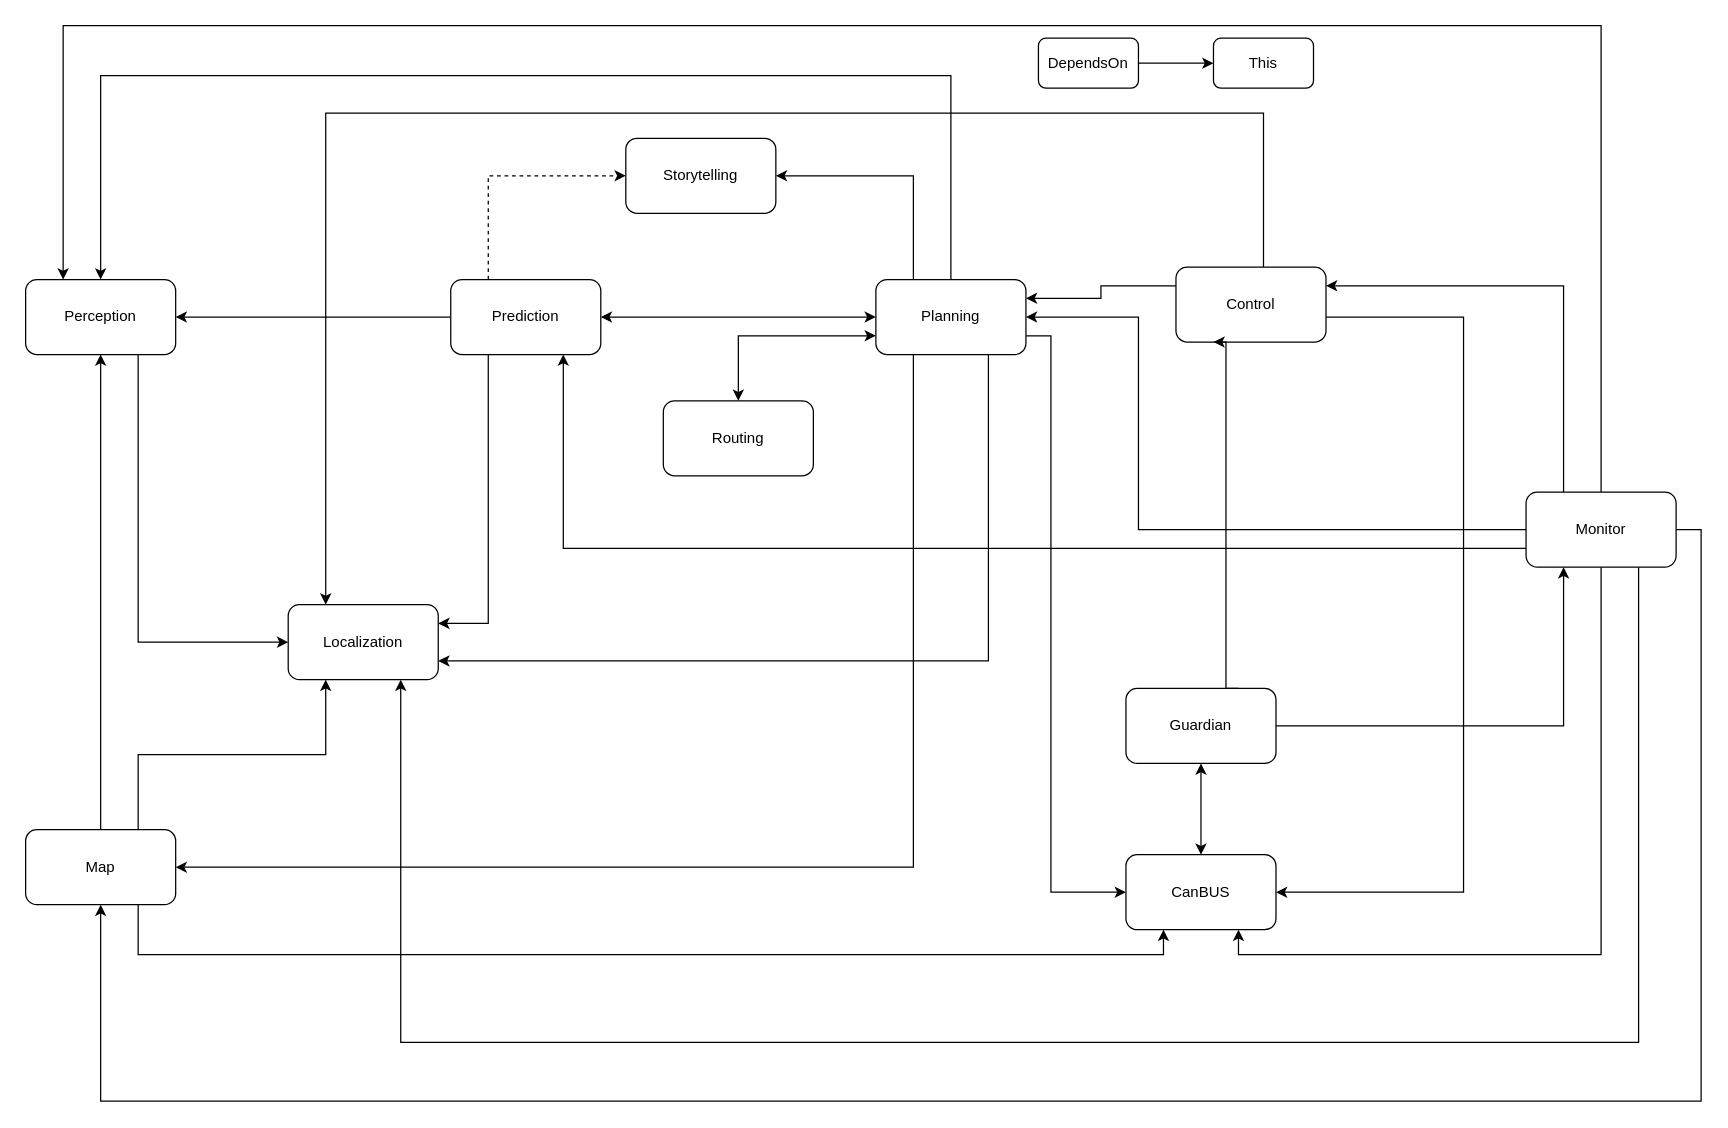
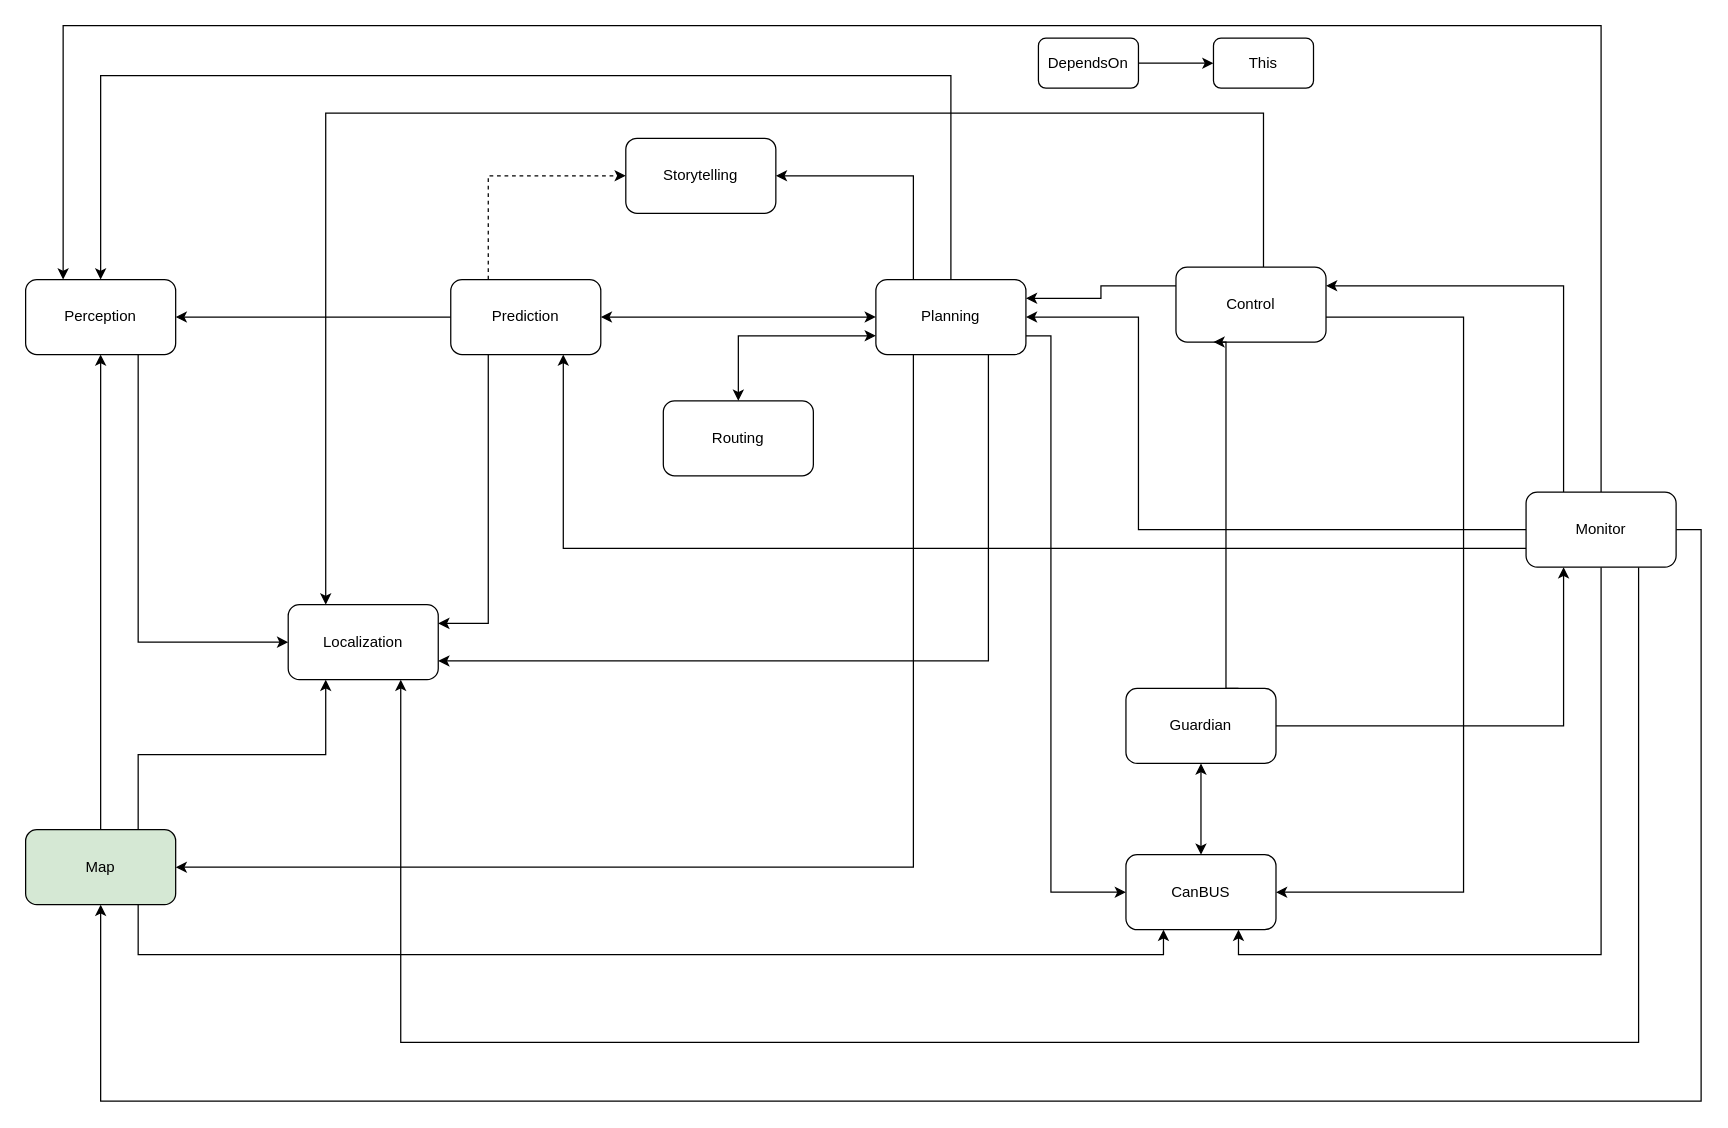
(101, 867) -> (101, 867)
